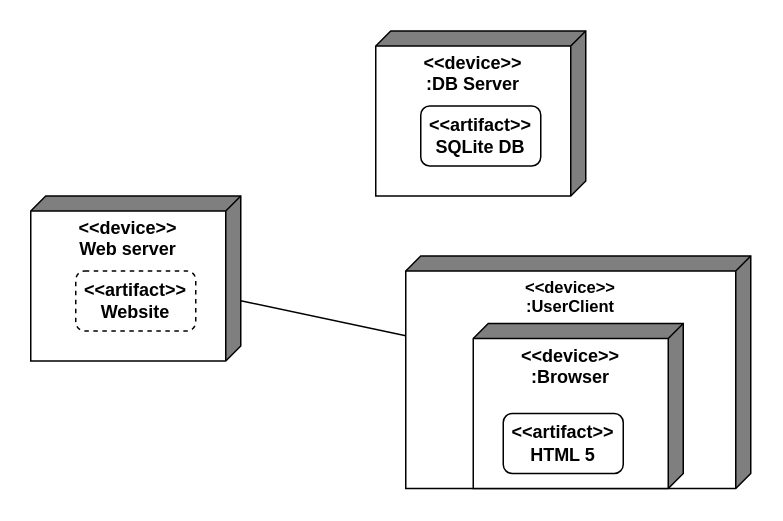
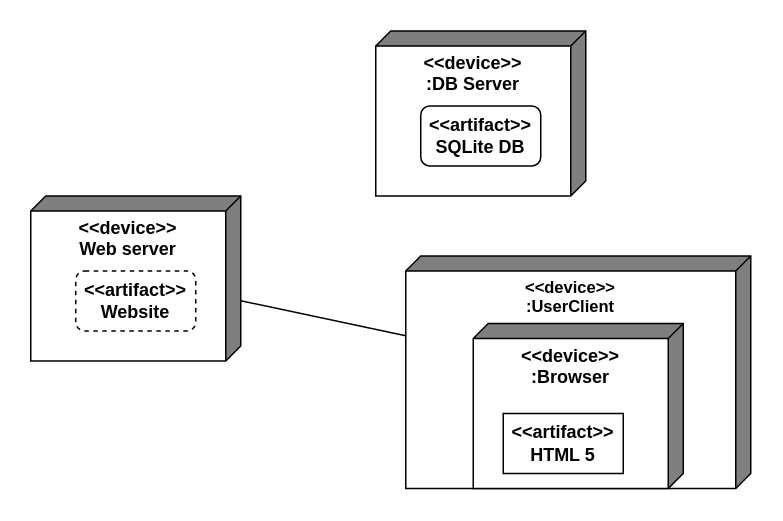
(563, 443) -> (563, 443)
